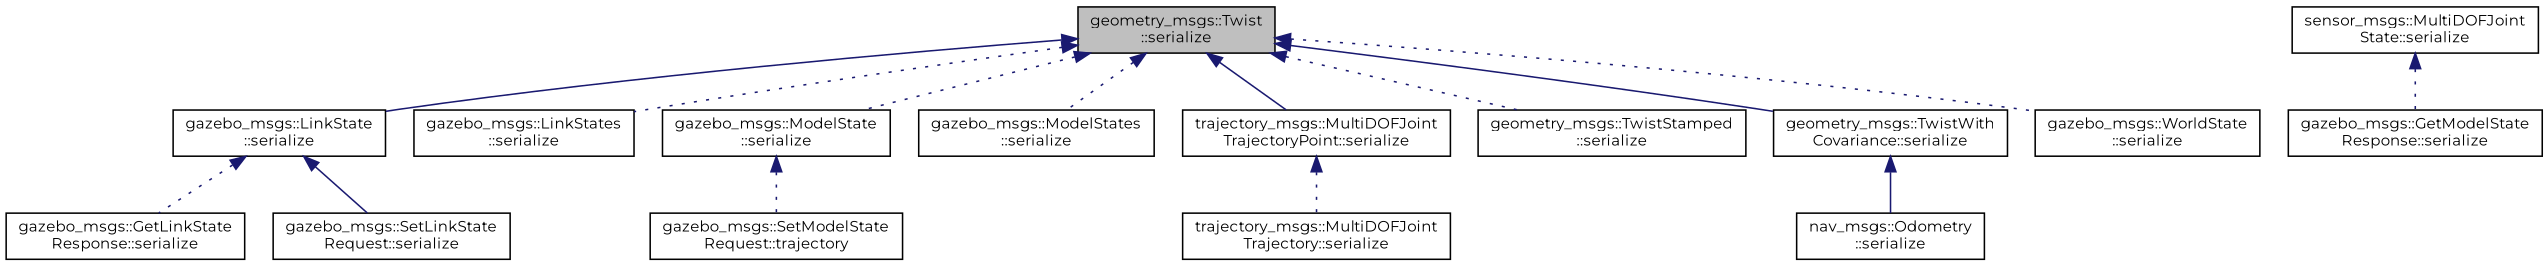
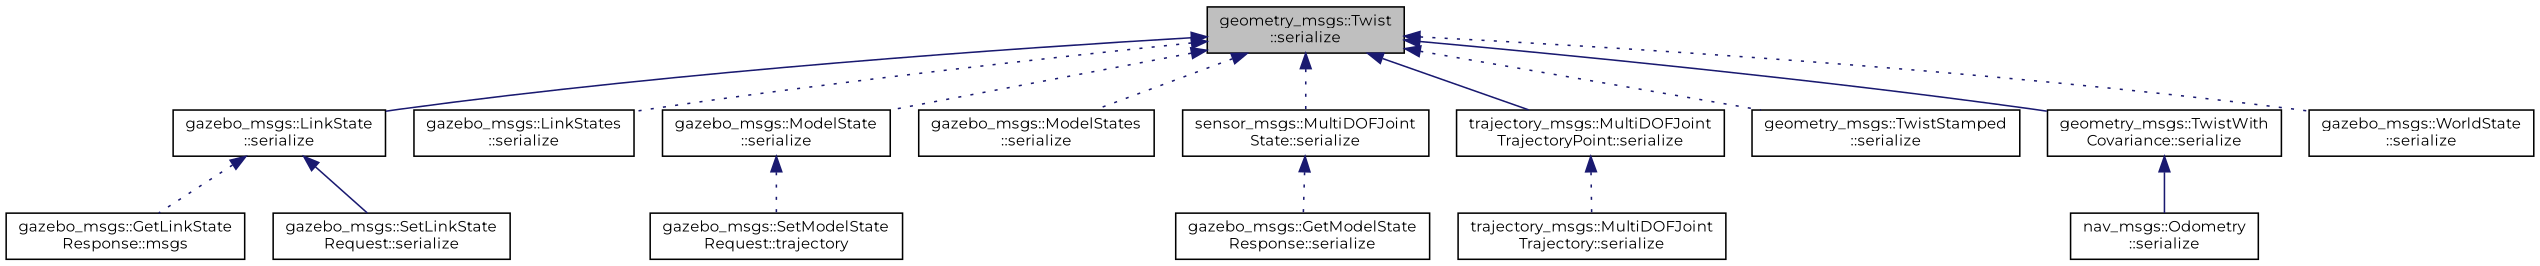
none -> (1306, 89)
(125, 236) -> (125, 236)
